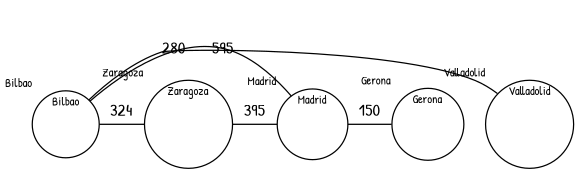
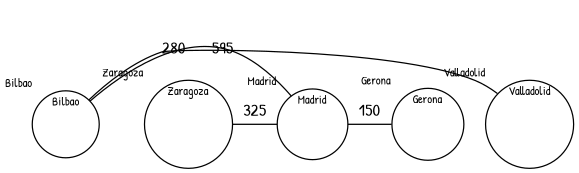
(255, 111) -> (255, 111)
(122, 124) -> none
